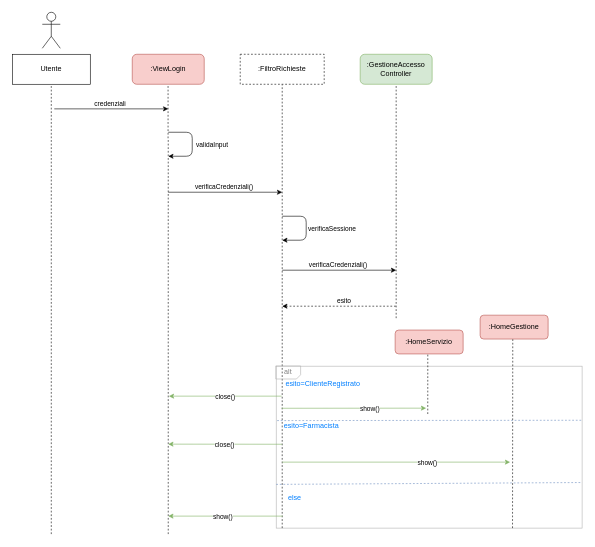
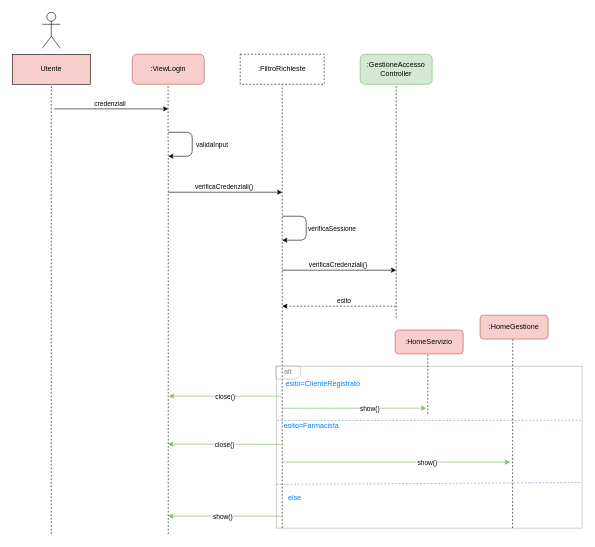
(51, 69) -> (51, 69)
